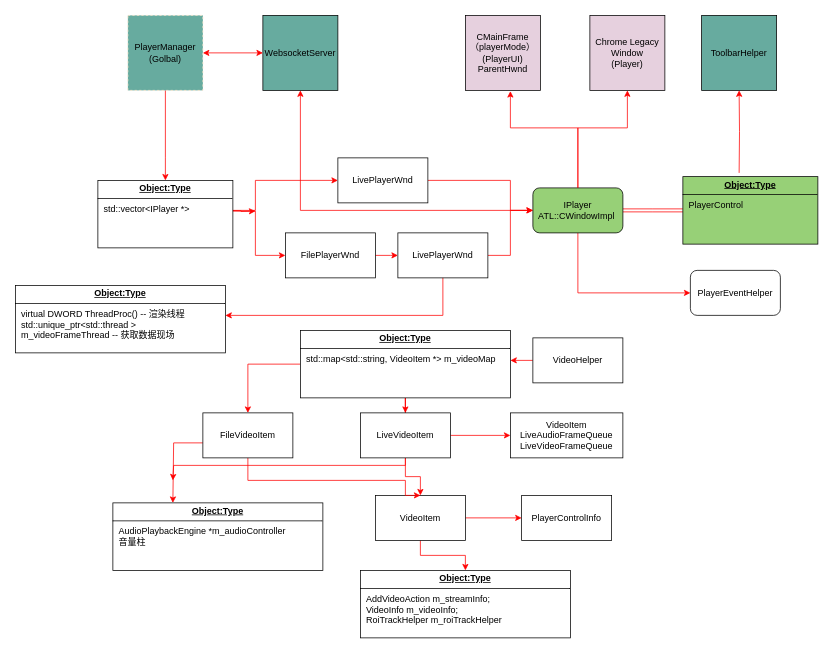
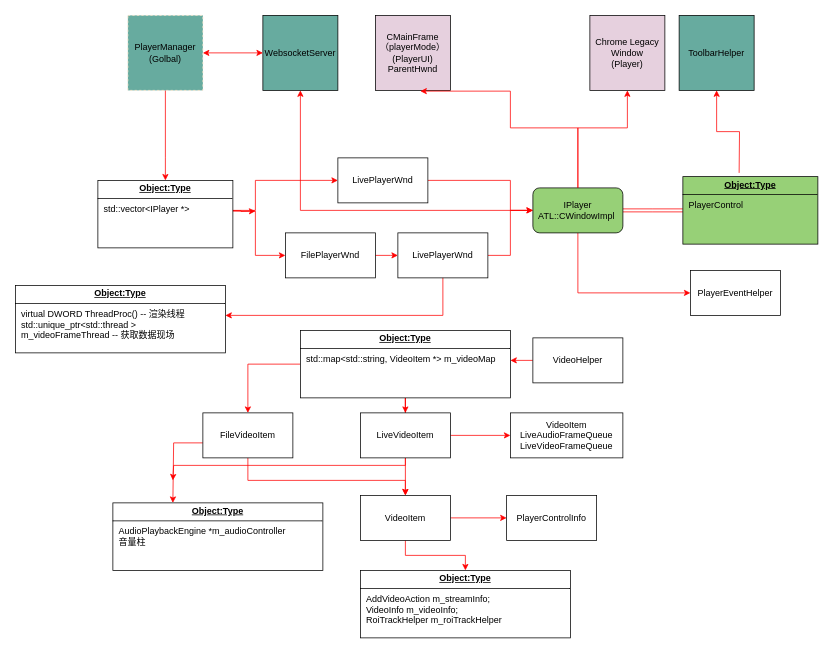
(503, 53) -> (413, 53)
(739, 53) -> (717, 53)
(735, 293) -> (735, 293)
(420, 518) -> (405, 518)
(567, 518) -> (552, 518)
